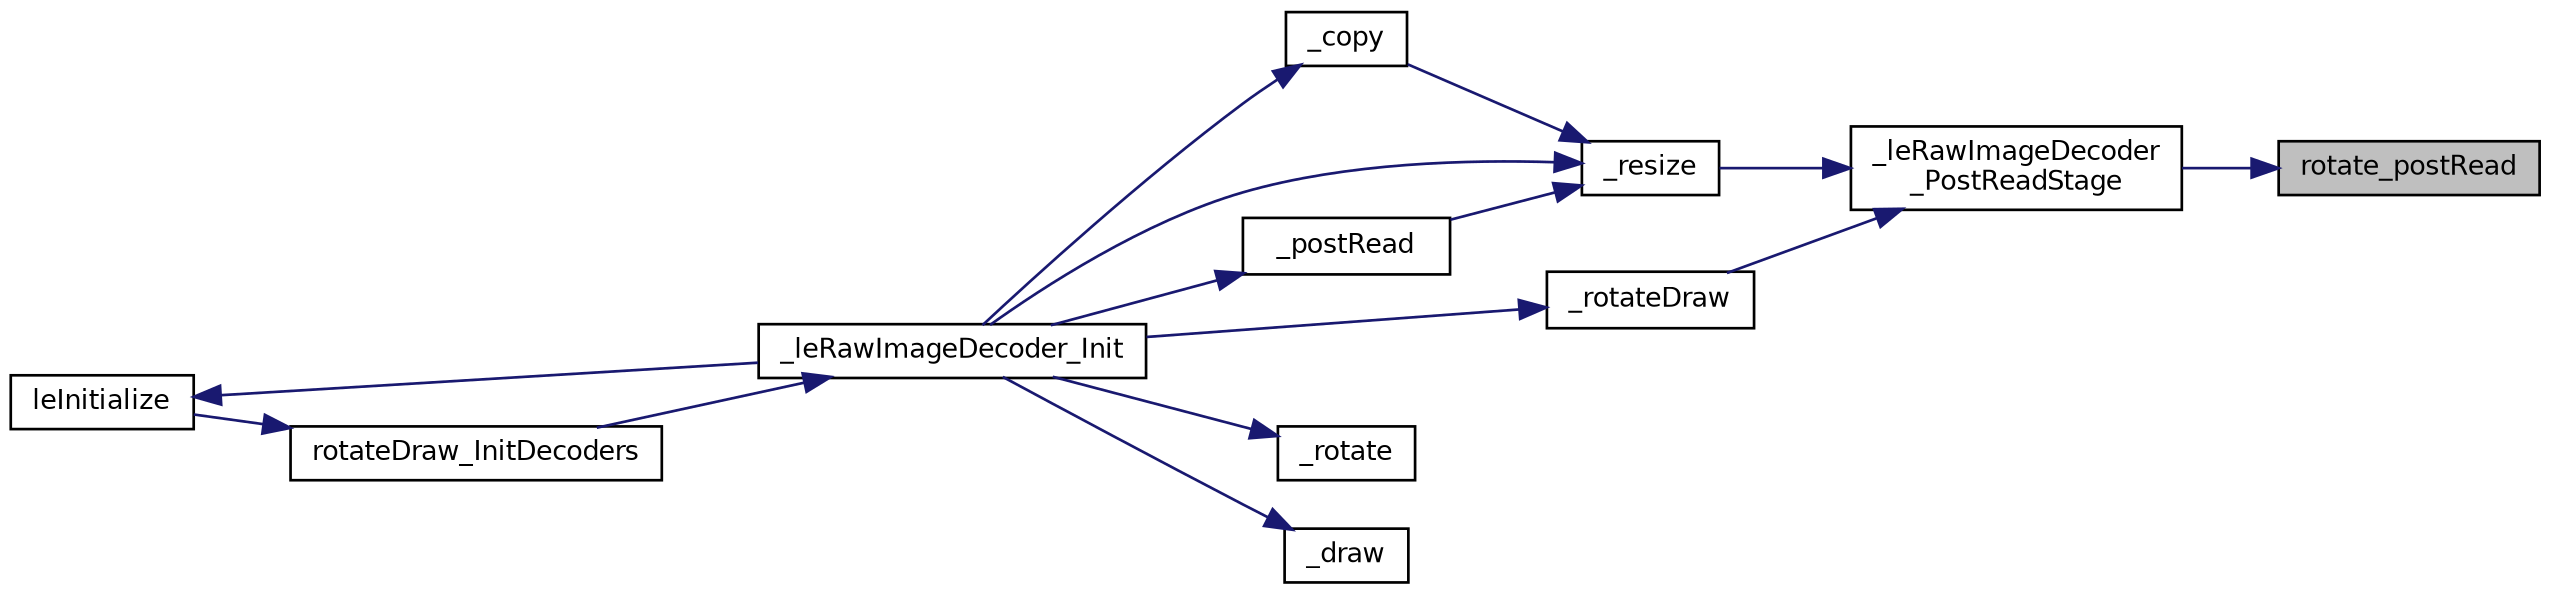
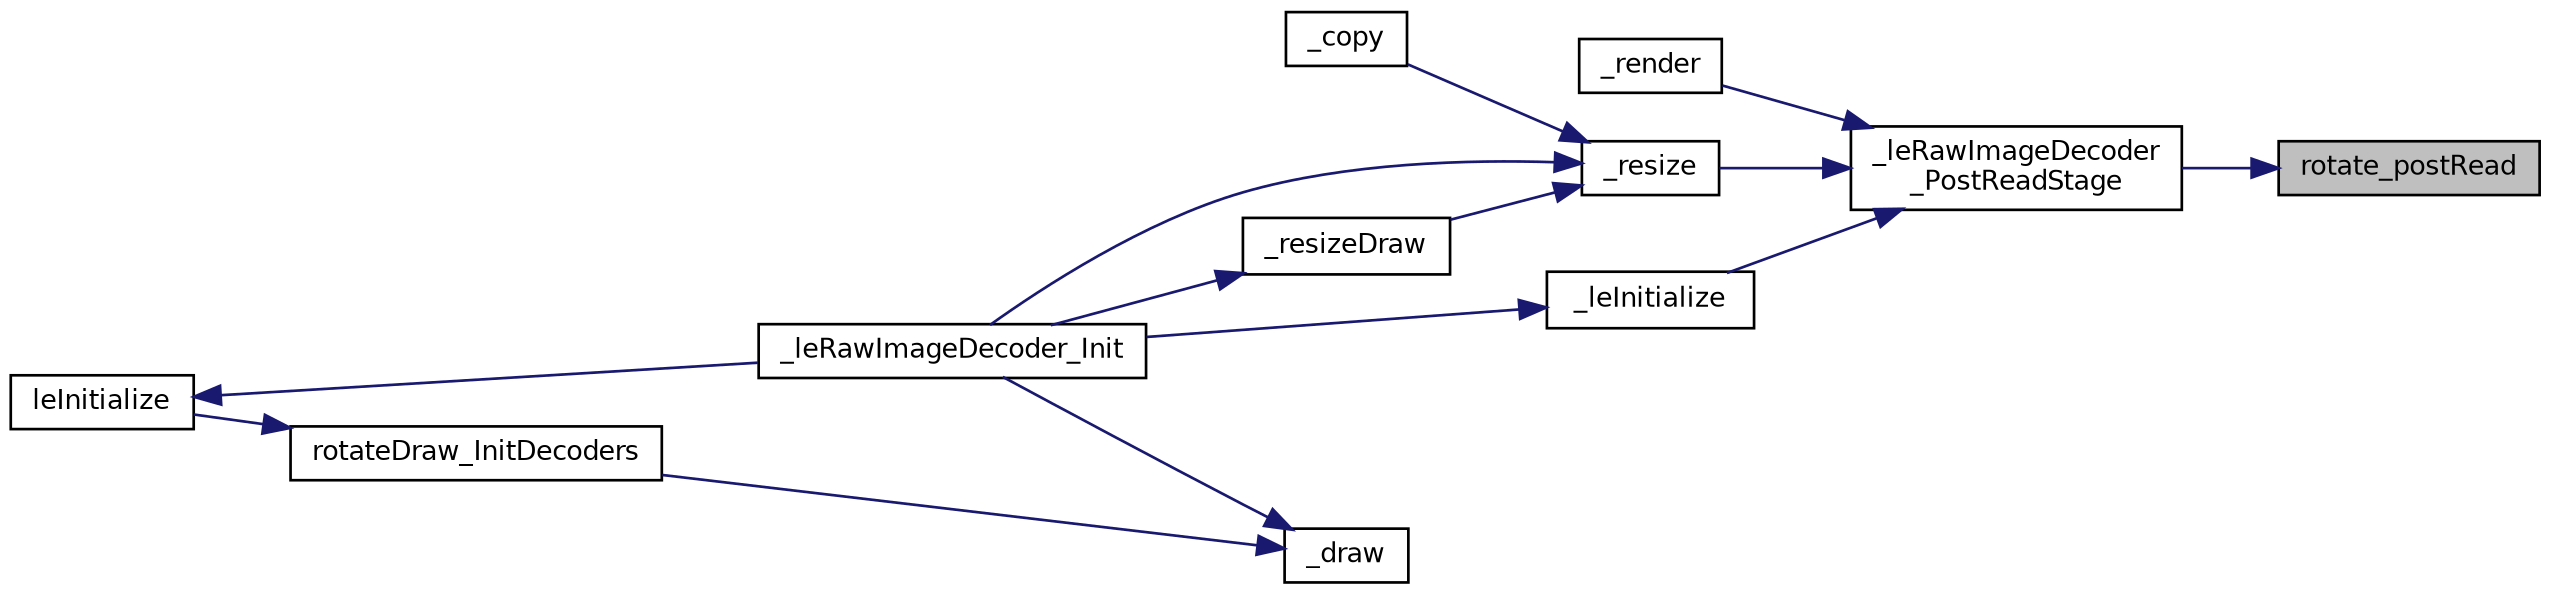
none -> (1650, 66)
(1126, 197) -> none
(1346, 246) -> (1346, 246)
(1650, 300) -> (1650, 300)
(700, 405) -> (960, 510)
(1346, 453) -> none
